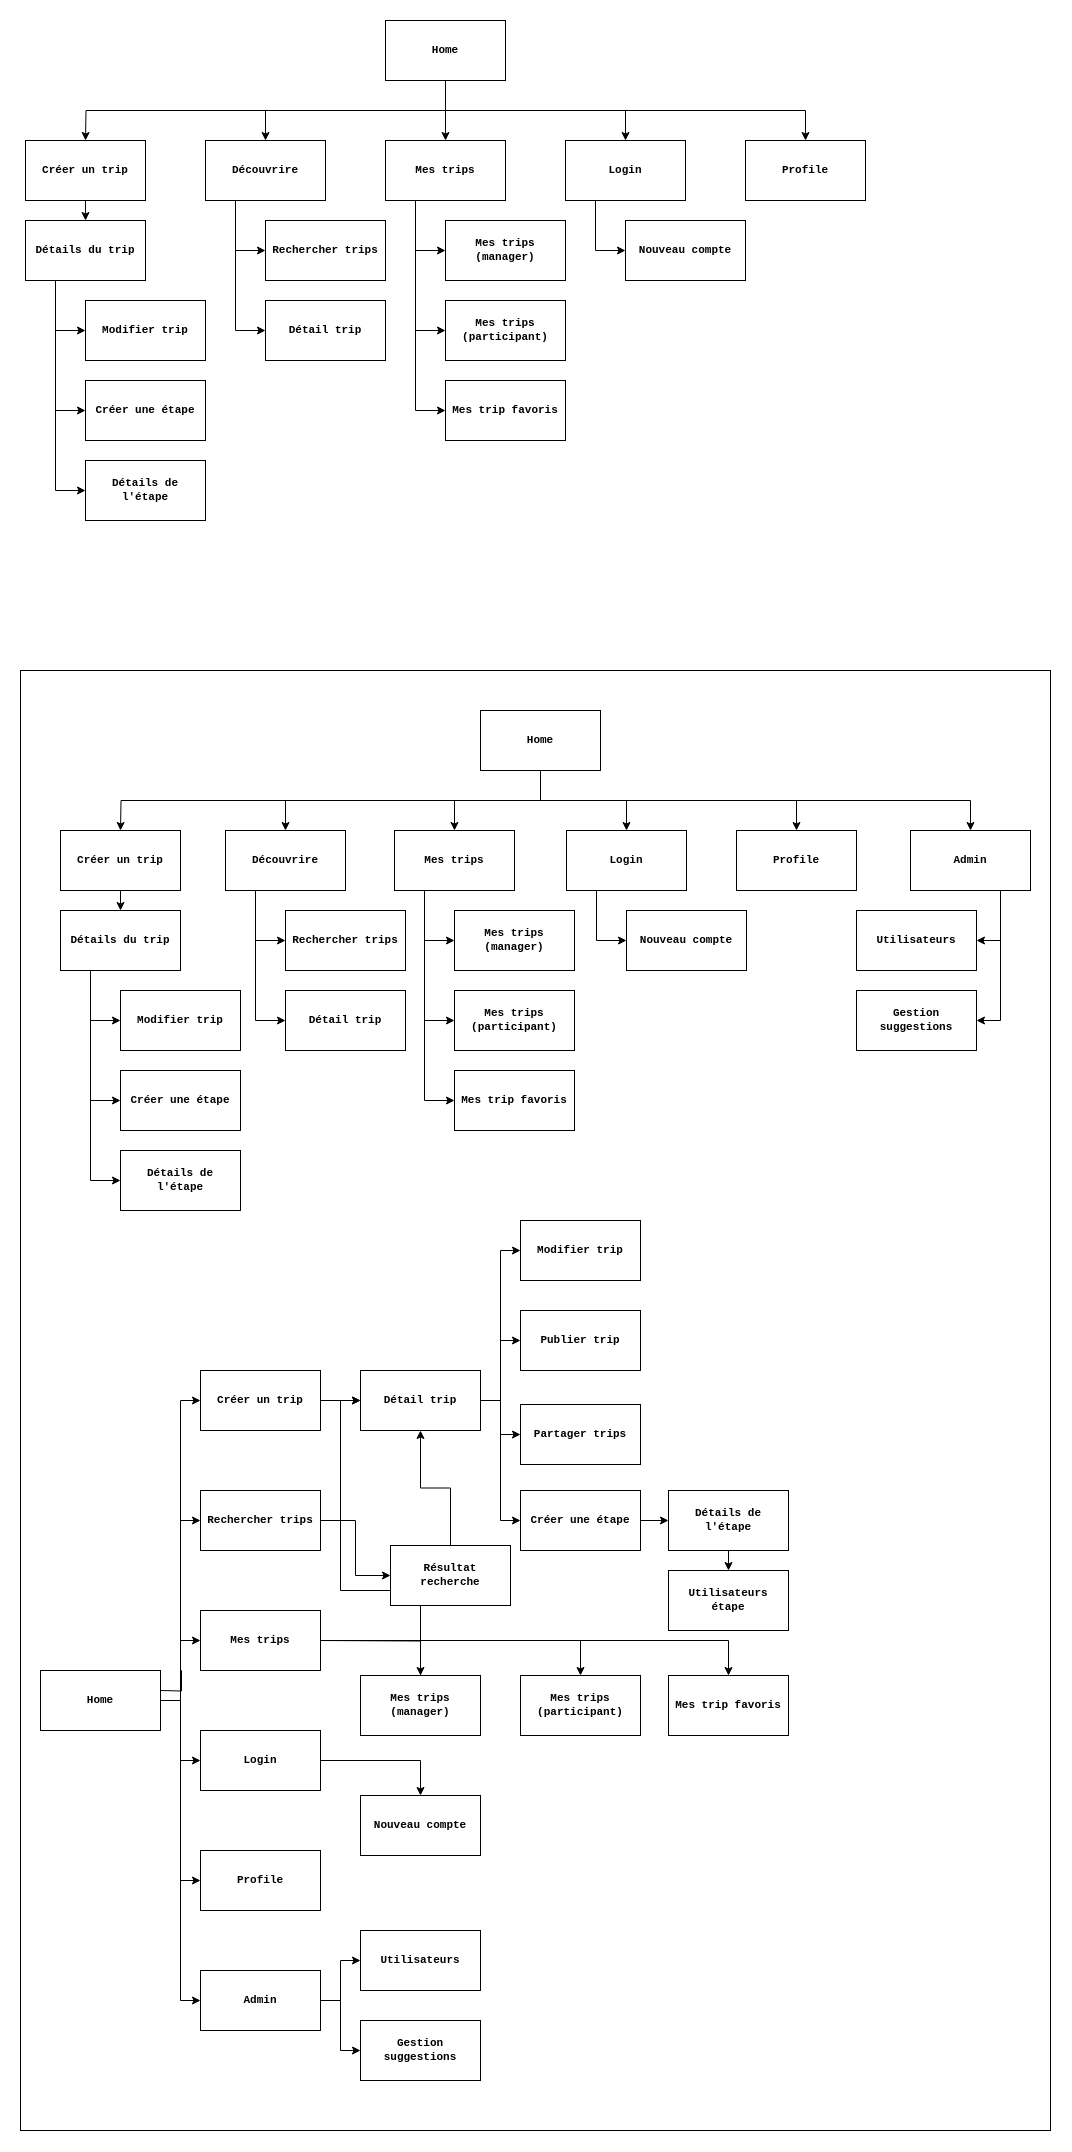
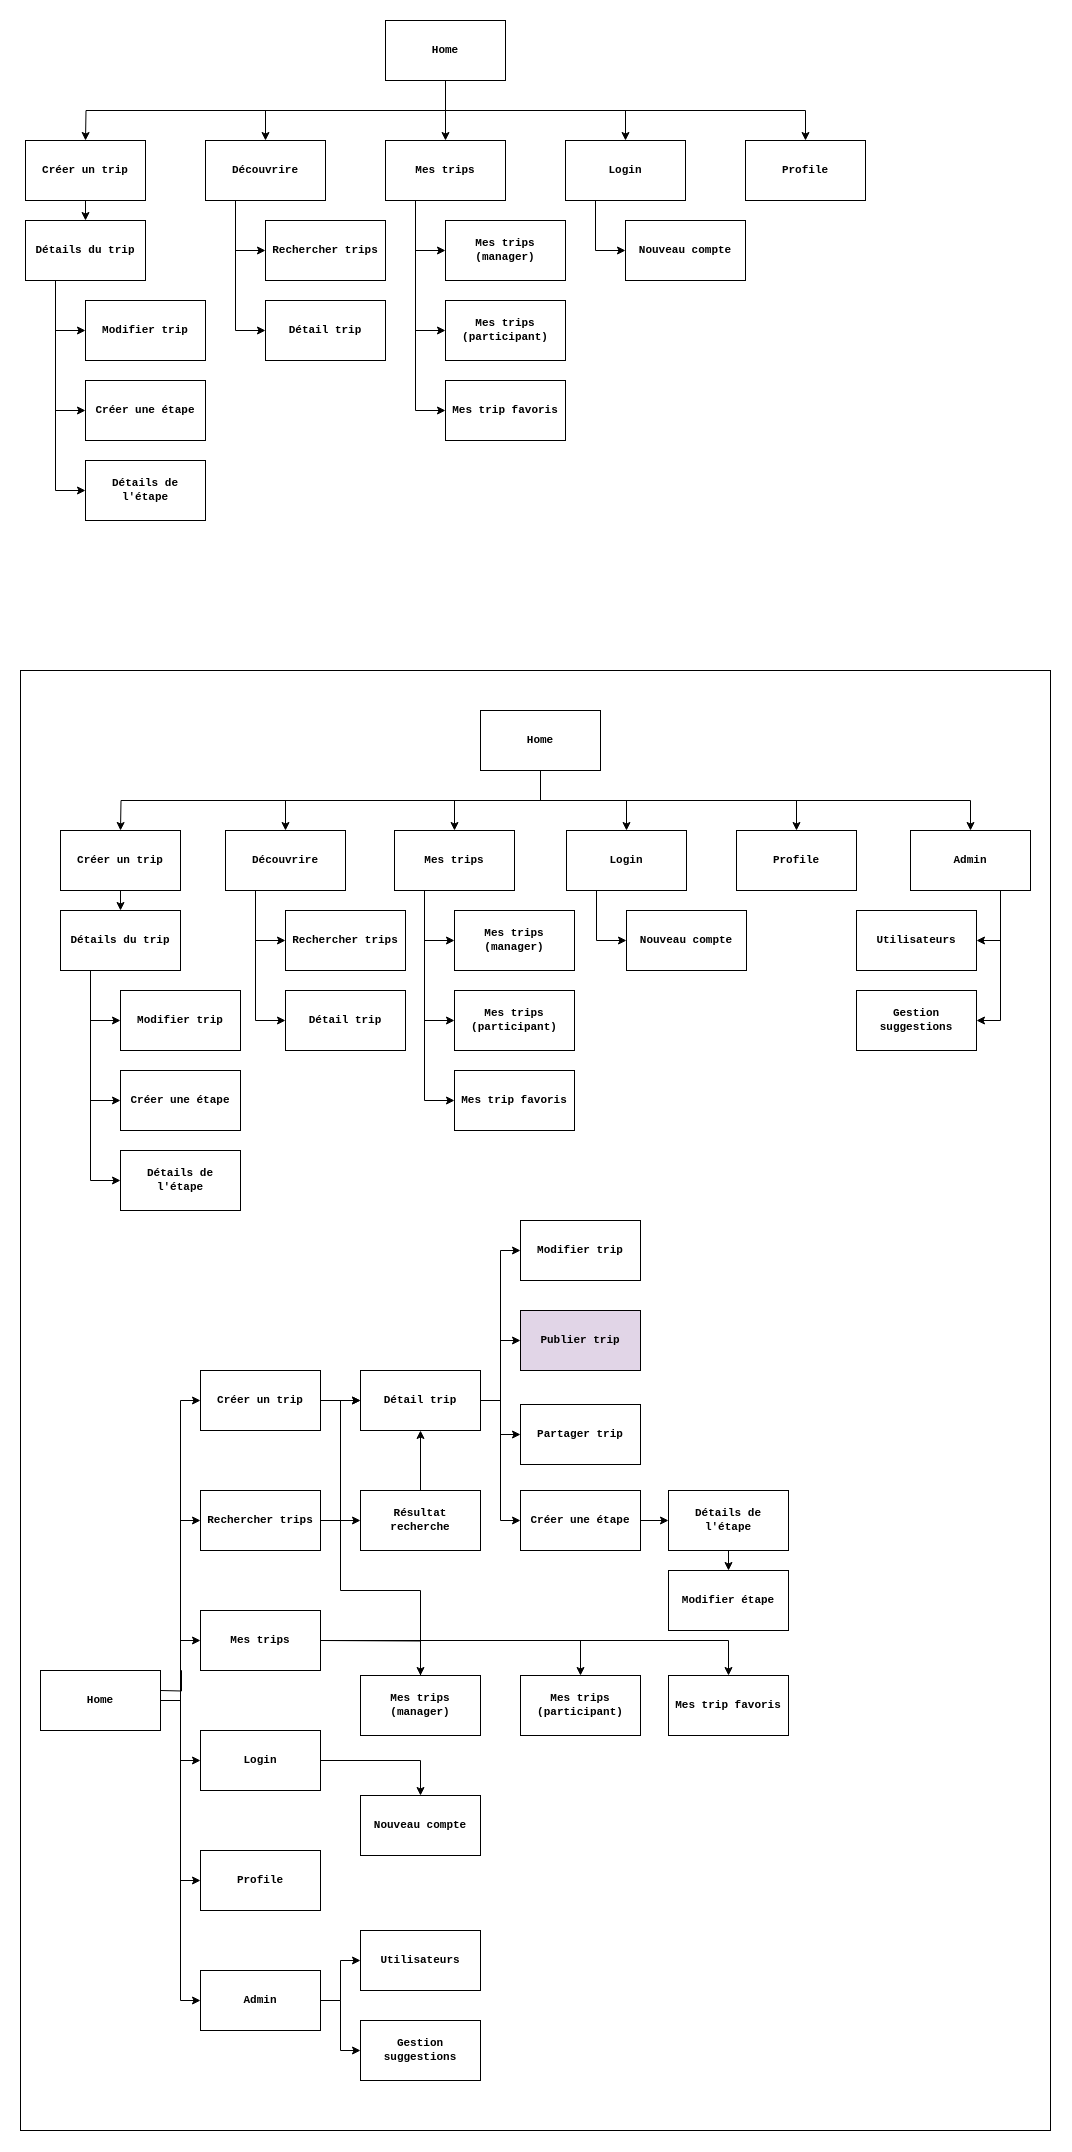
(581, 1341) -> (581, 1341)
(581, 1435) -> (581, 1435)
(451, 1576) -> (421, 1521)
(729, 1601) -> (729, 1601)
